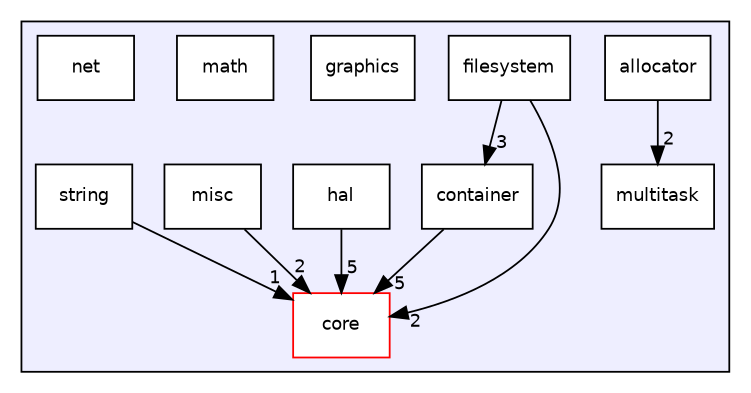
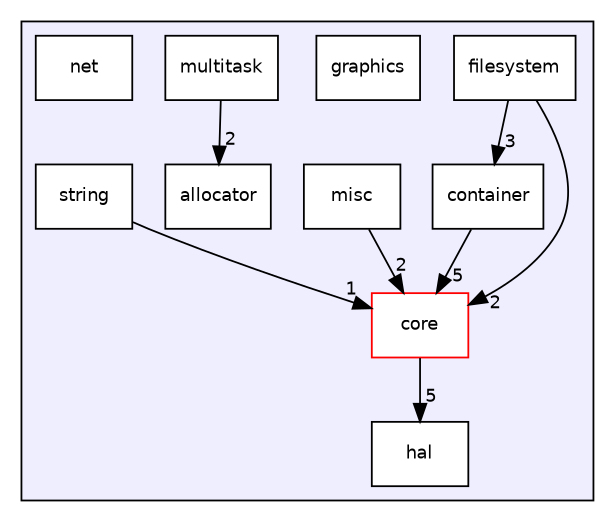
(225, 68) -> none
(658, 124) -> (220, 124)
(341, 252) -> (420, 381)
